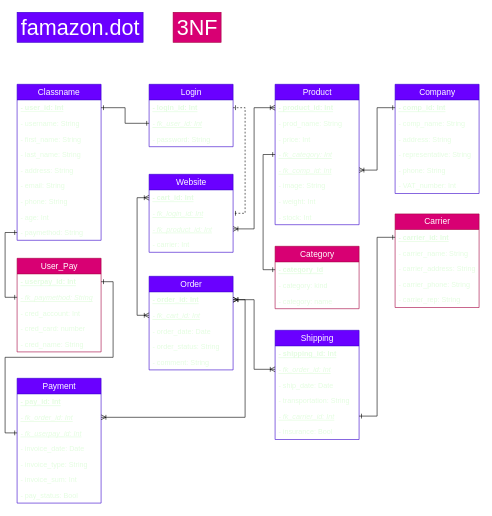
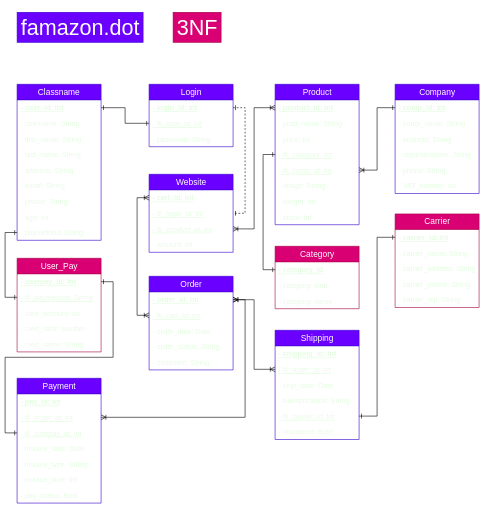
(177, 245) -> (176, 245)
